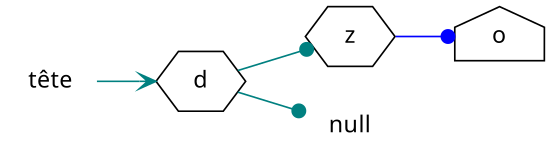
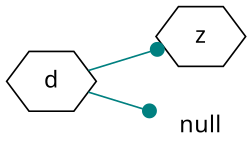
(500, 37) -> none
(51, 81) -> none
